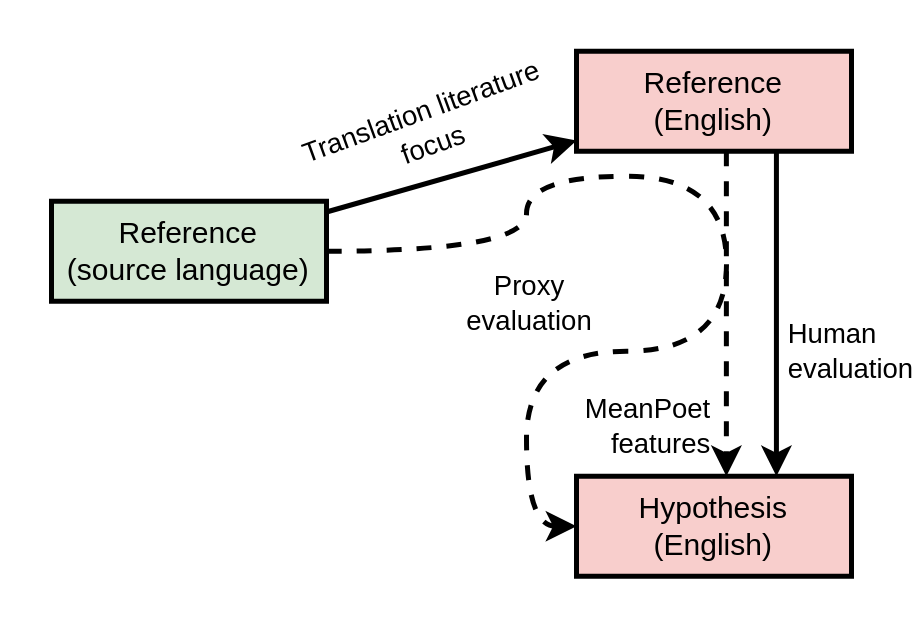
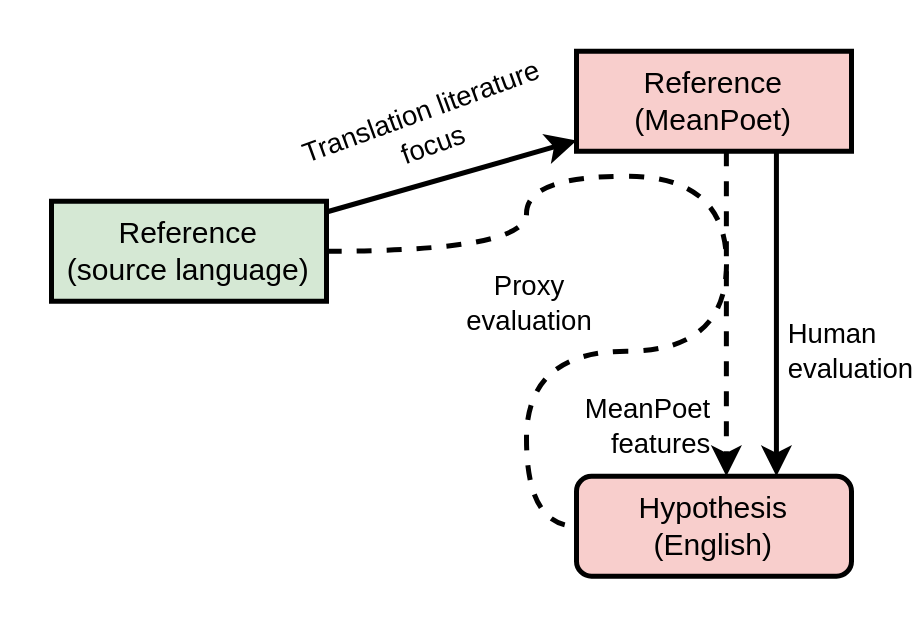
(714, 101) -> (714, 101)
(548, 524) -> (548, 516)
(714, 526) -> (714, 526)
